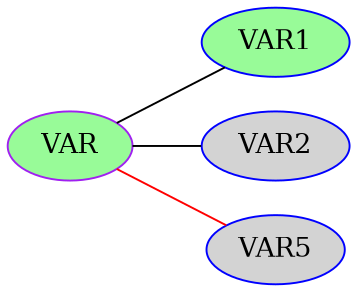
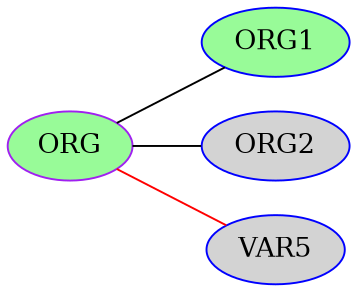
(276, 42) -> (276, 42)
(70, 146) -> (70, 146)
(276, 146) -> (276, 146)
